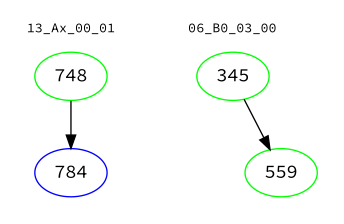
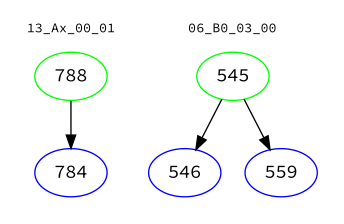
(71, 76) -> (71, 76)
(233, 76) -> (233, 76)
none -> (185, 173)
(281, 173) -> (281, 173)
